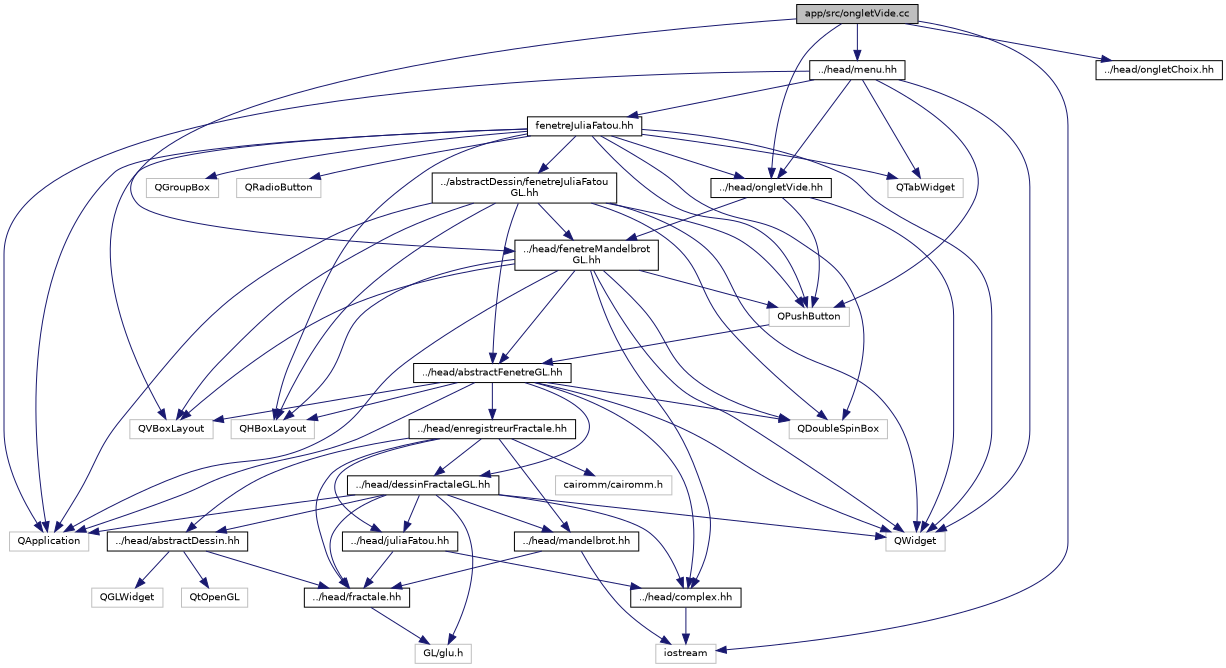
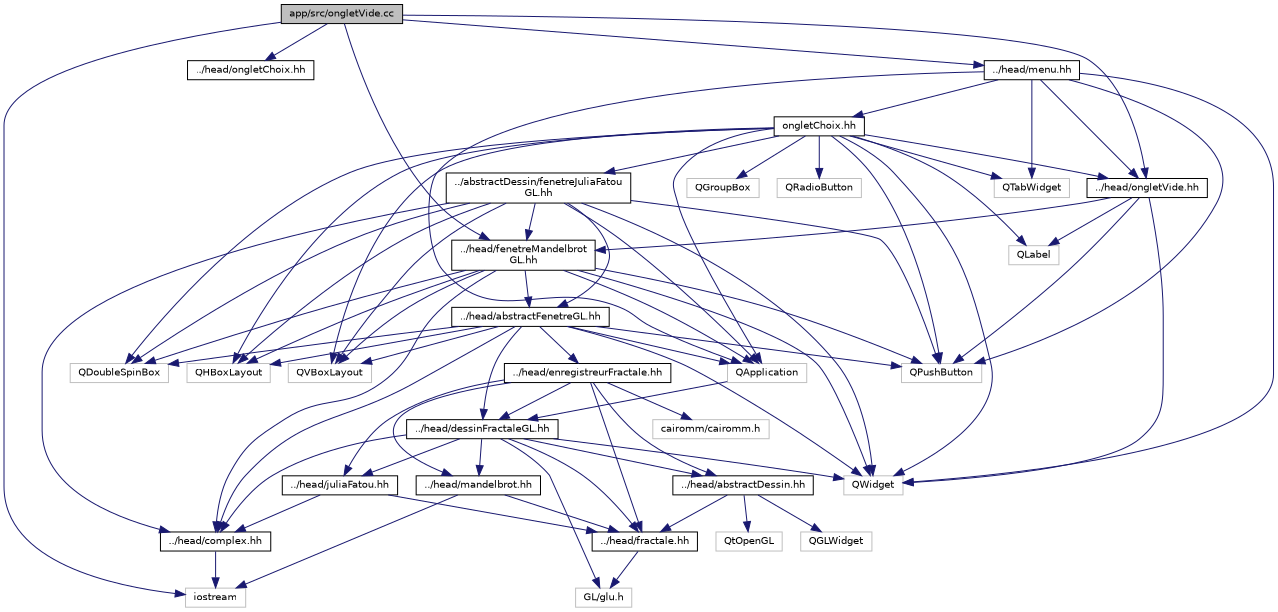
(585, 126) -> (819, 126)
none -> (1034, 255)
none -> (122, 293)
(655, 344) -> (766, 349)
(227, 512) -> (628, 401)
